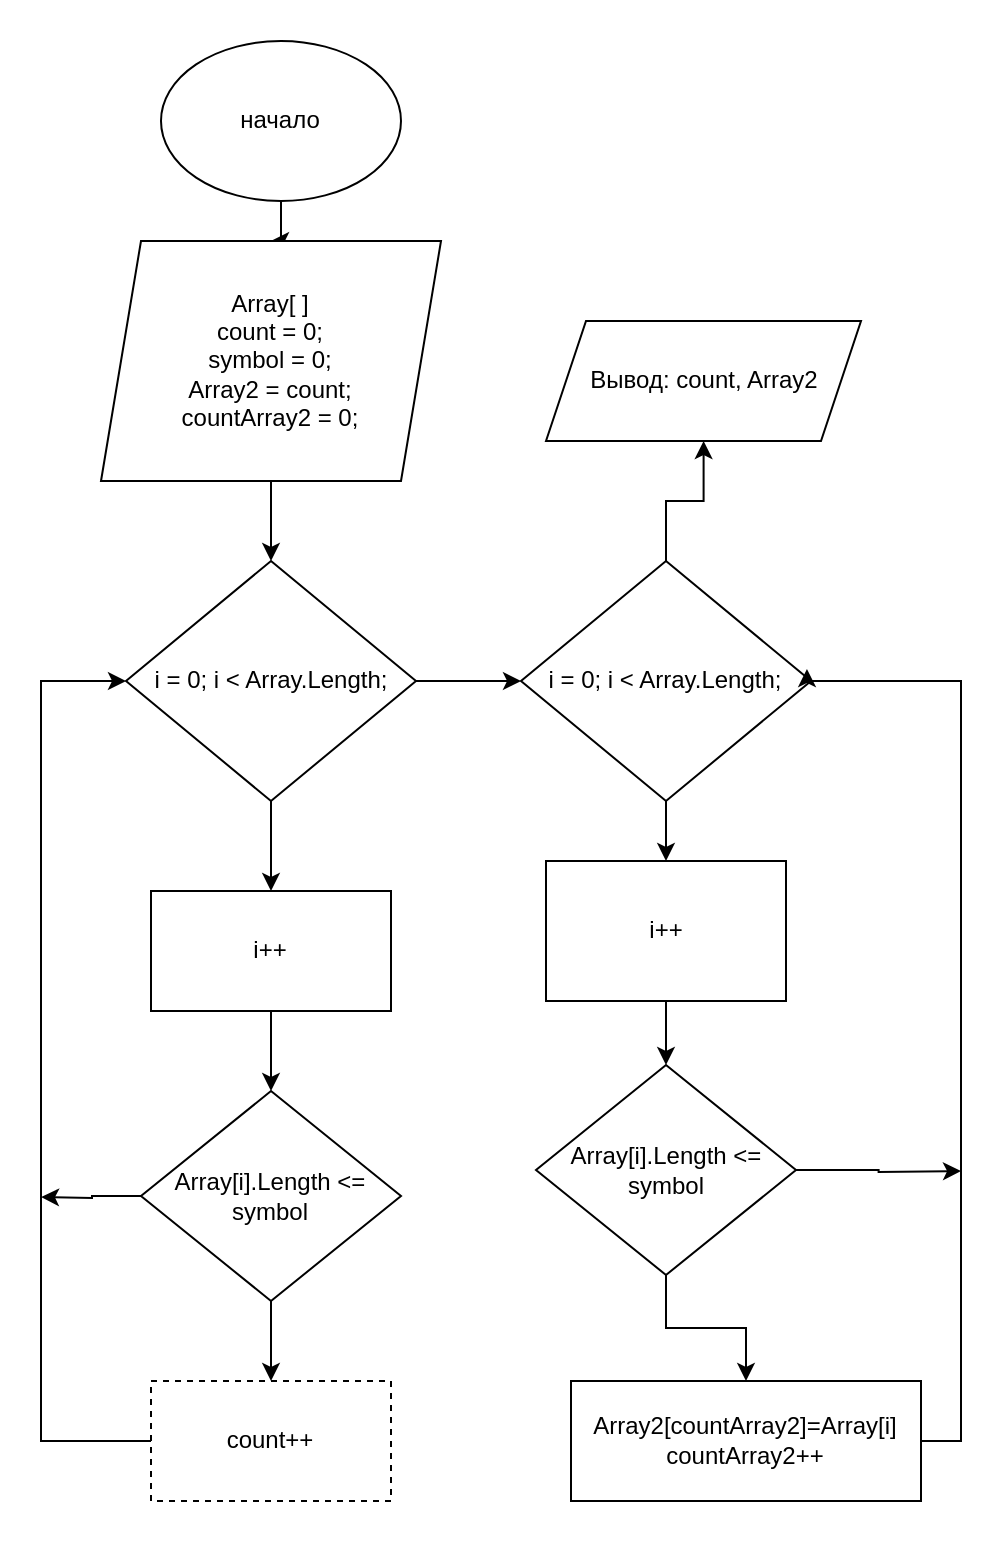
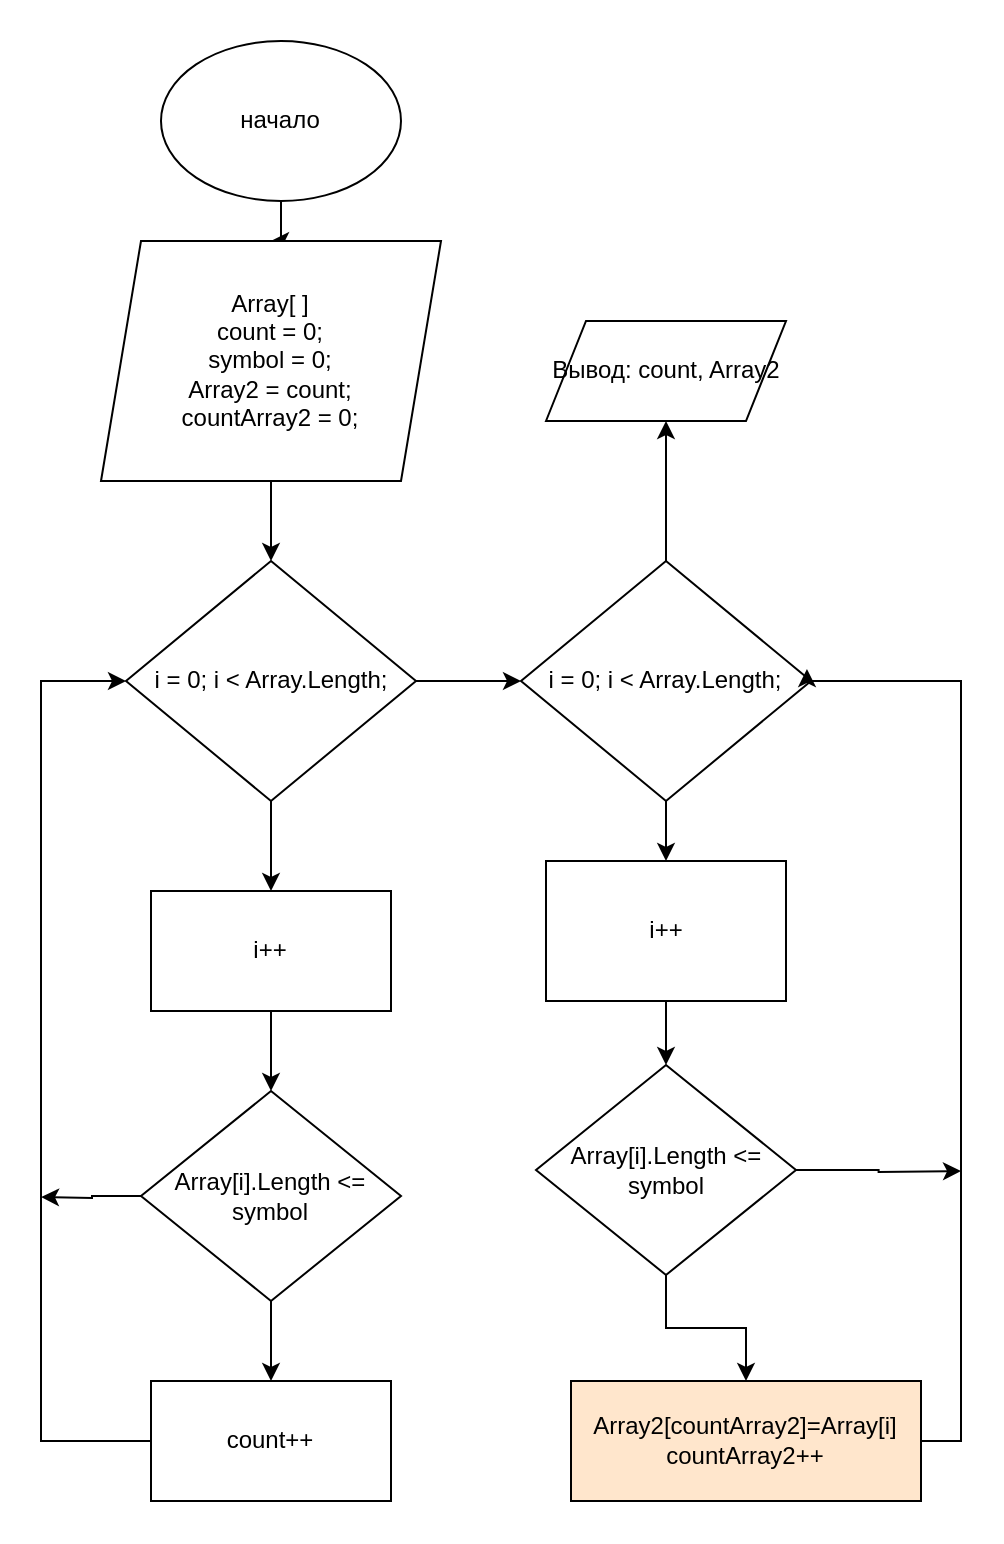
(704, 381) -> (666, 371)
(271, 1441) -> (271, 1441)
(746, 1441) -> (746, 1441)
